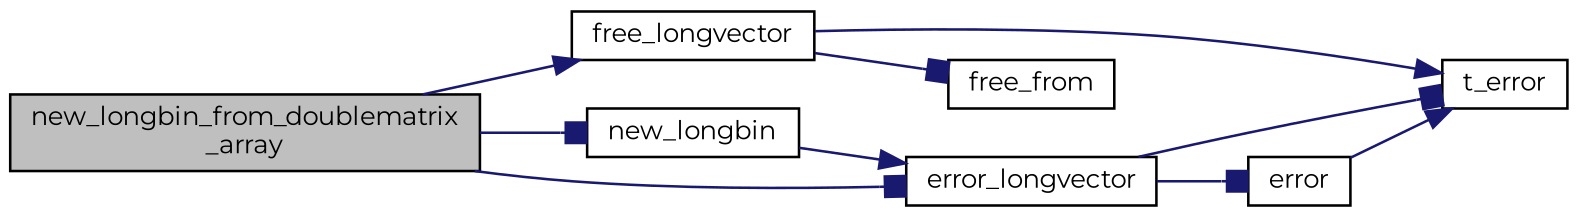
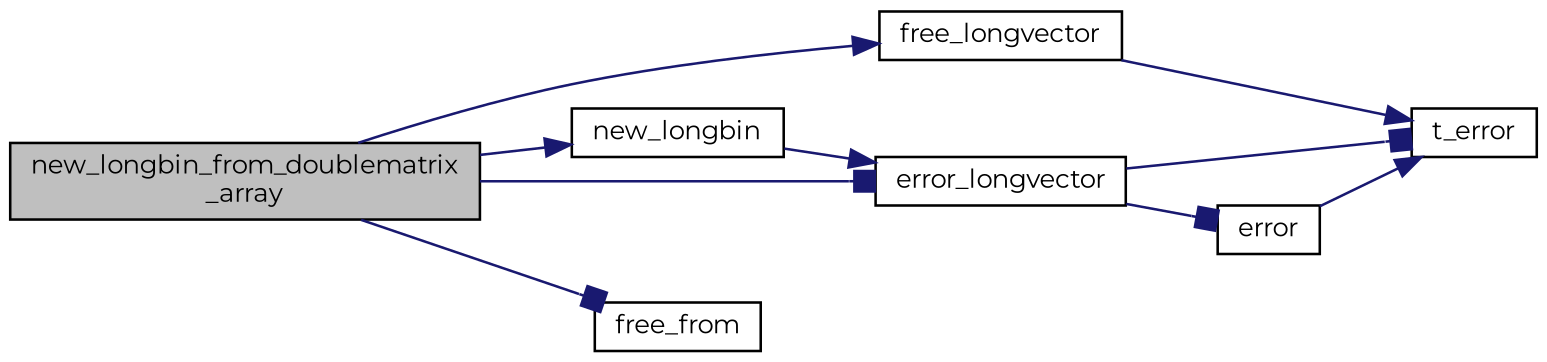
(869, 61) -> (470, 257)
(520, 133) -> (513, 151)
